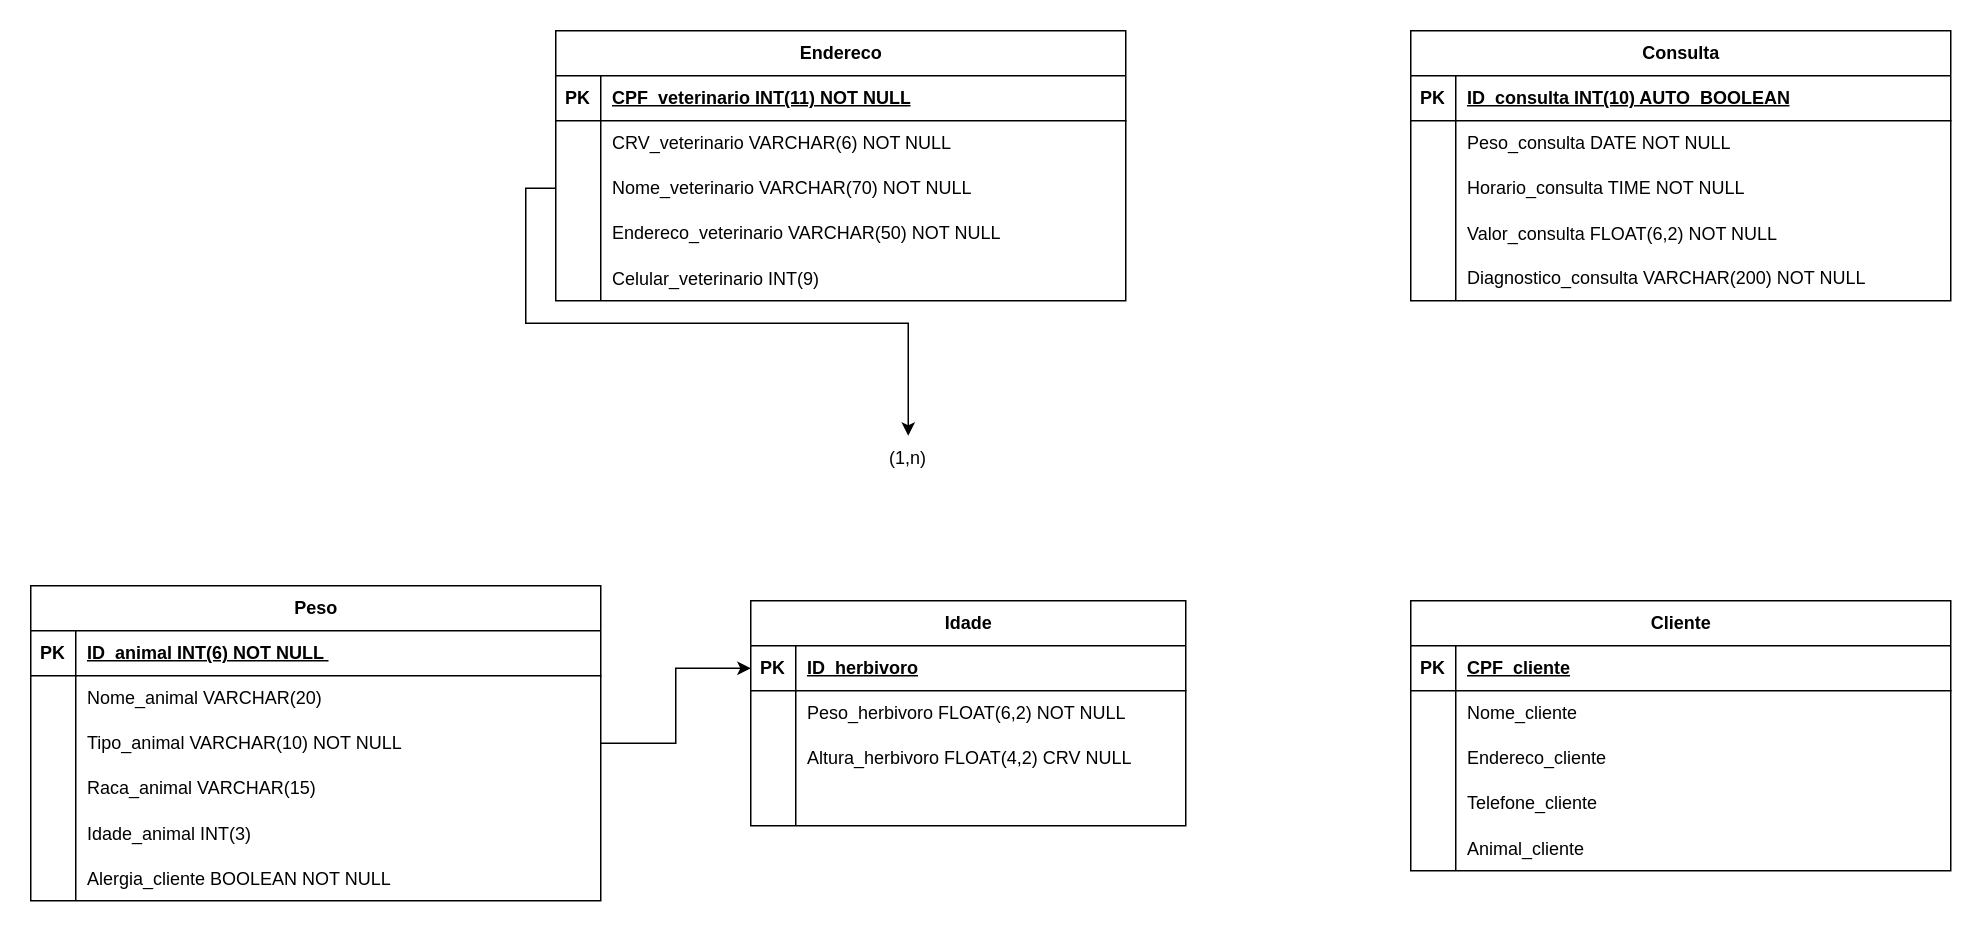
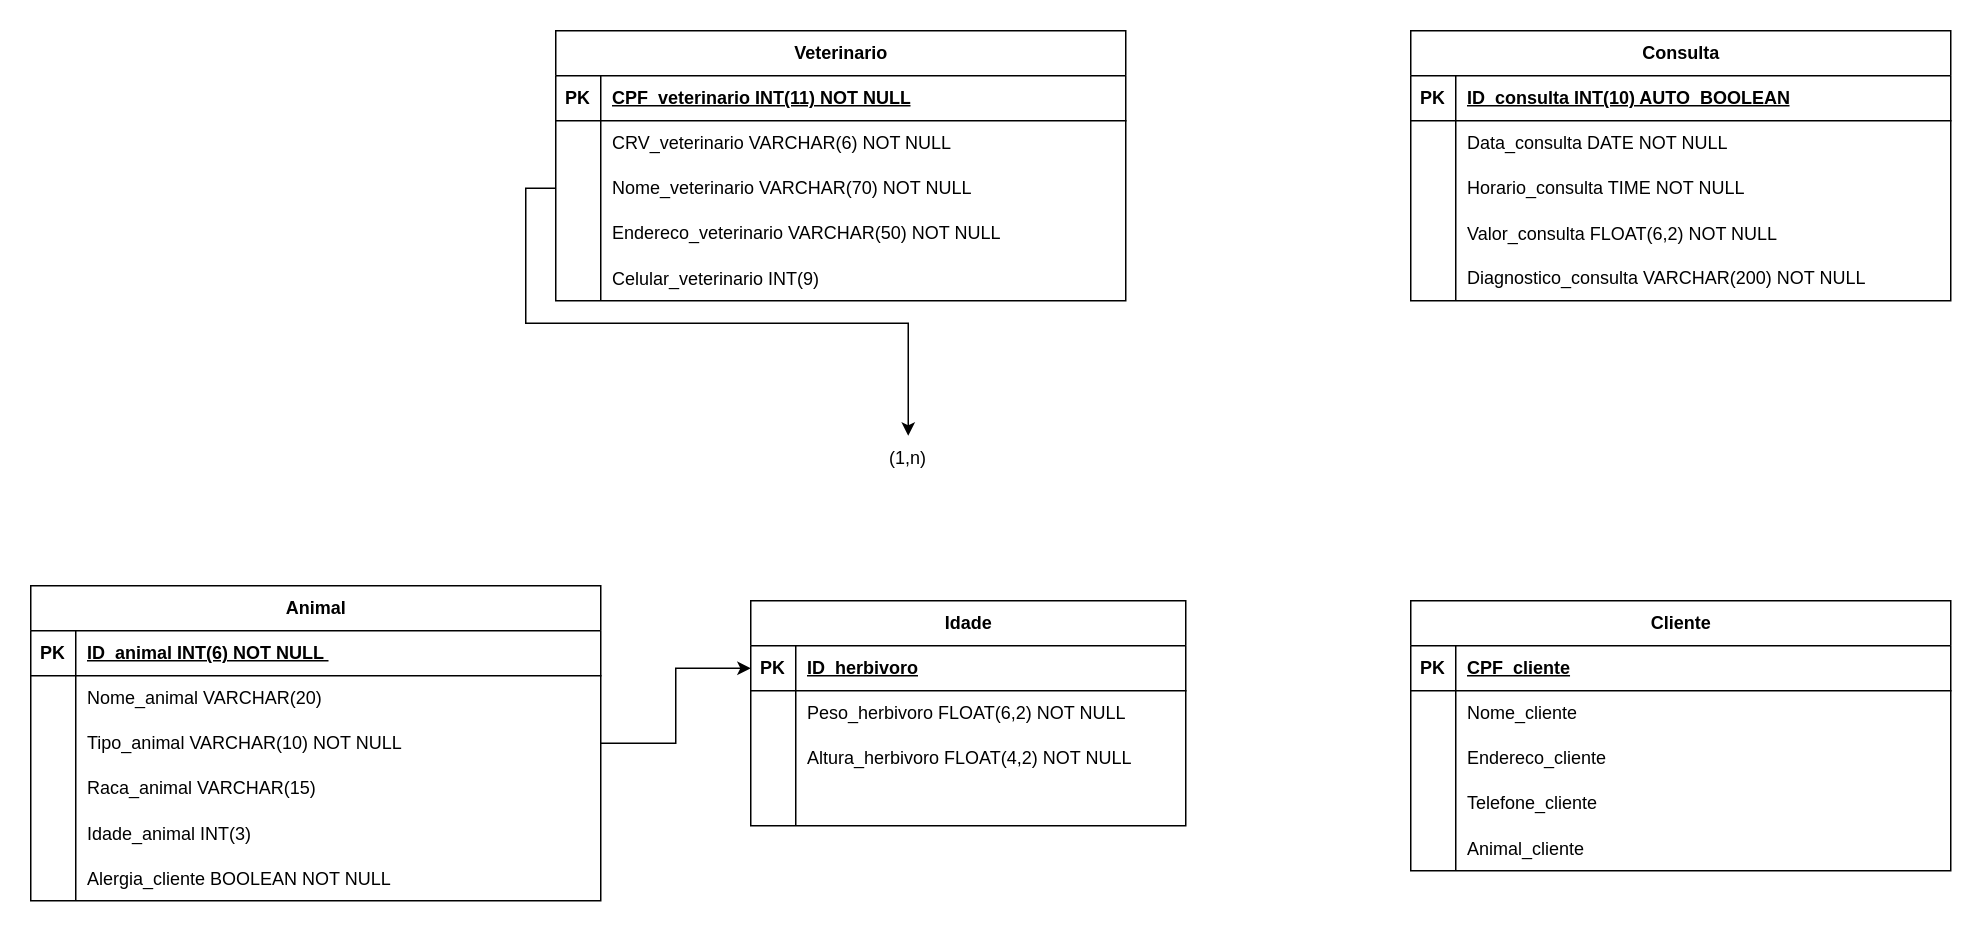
(842, 53) -> (842, 53)
(1594, 143) -> (1594, 143)
(317, 608) -> (317, 608)
(975, 758) -> (975, 758)
